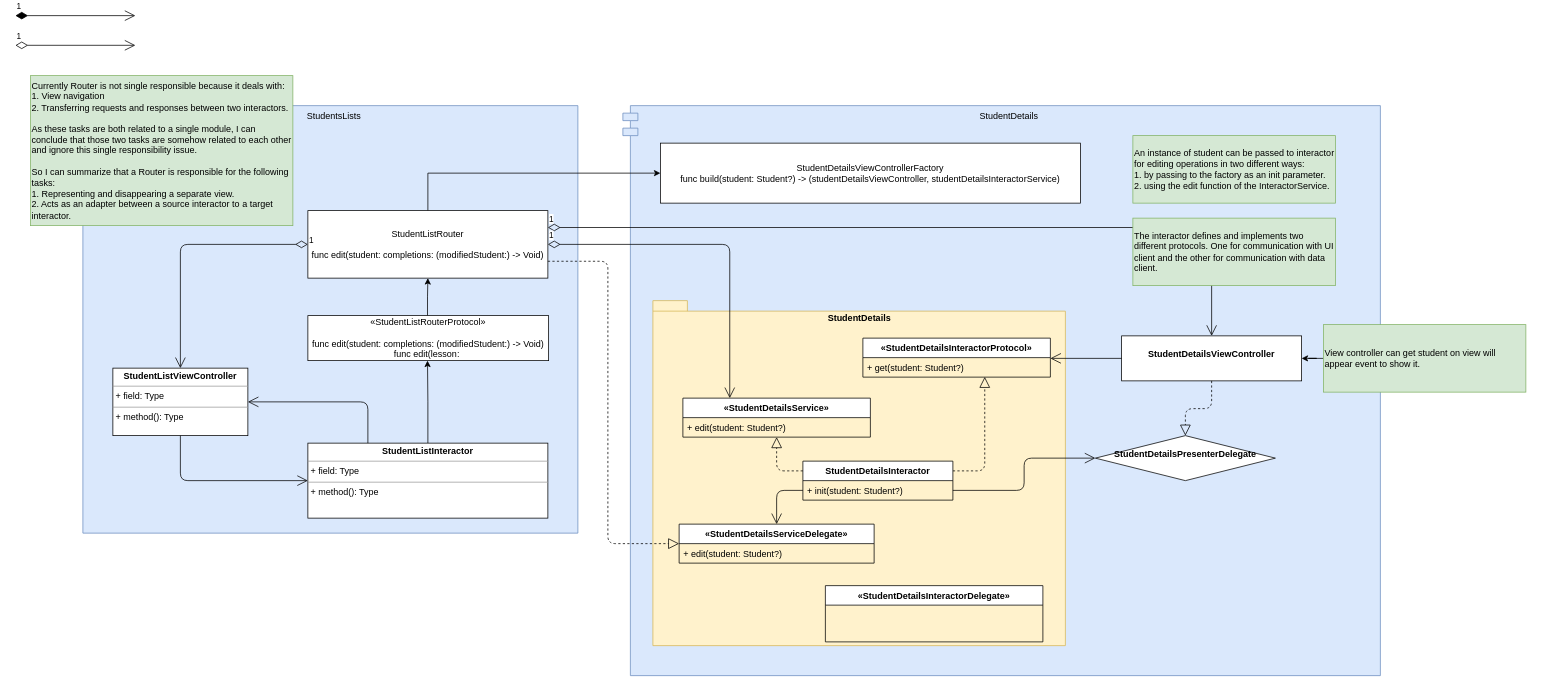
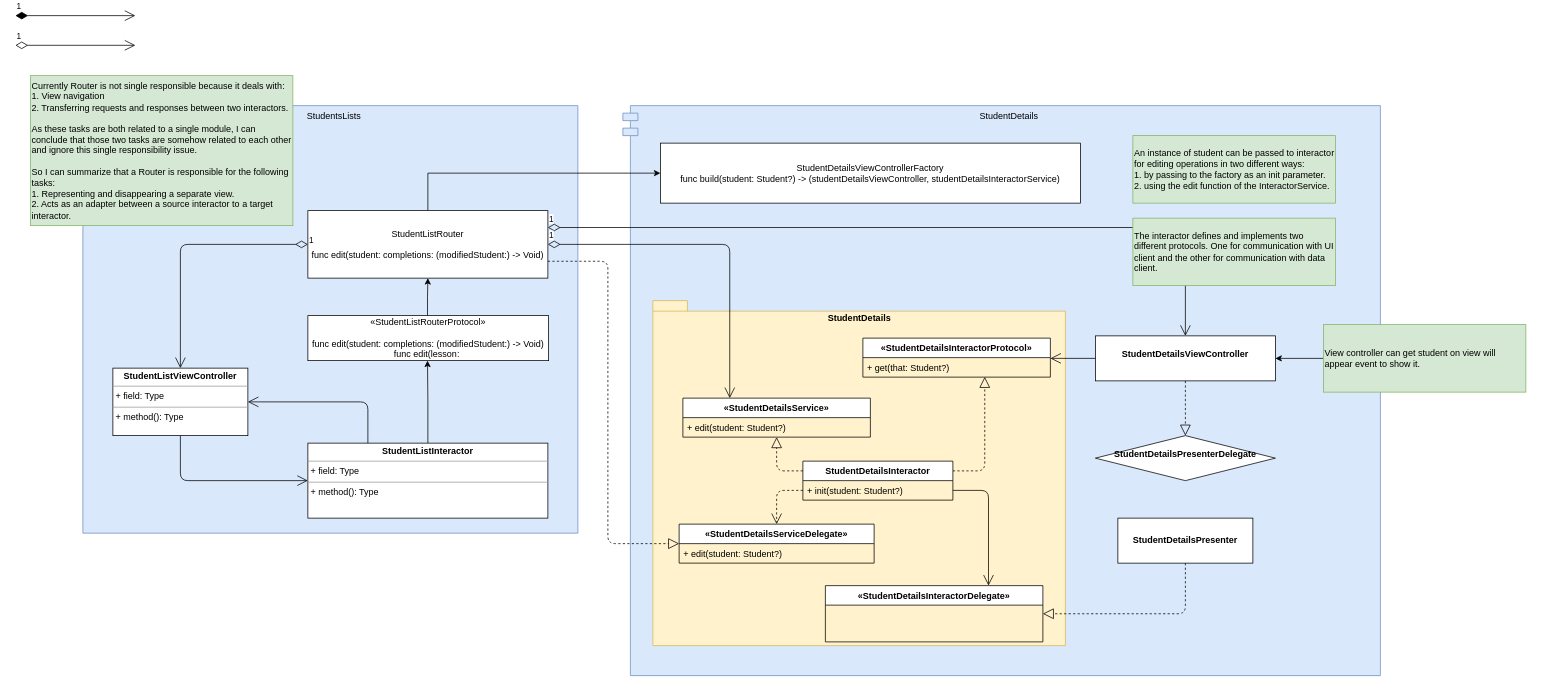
(1212, 358) -> (1185, 358)
(924, 368) -> (916, 368)
(1027, 459) -> (989, 537)
(777, 496) -> (777, 496)
none -> (1185, 540)
none -> (1143, 614)
